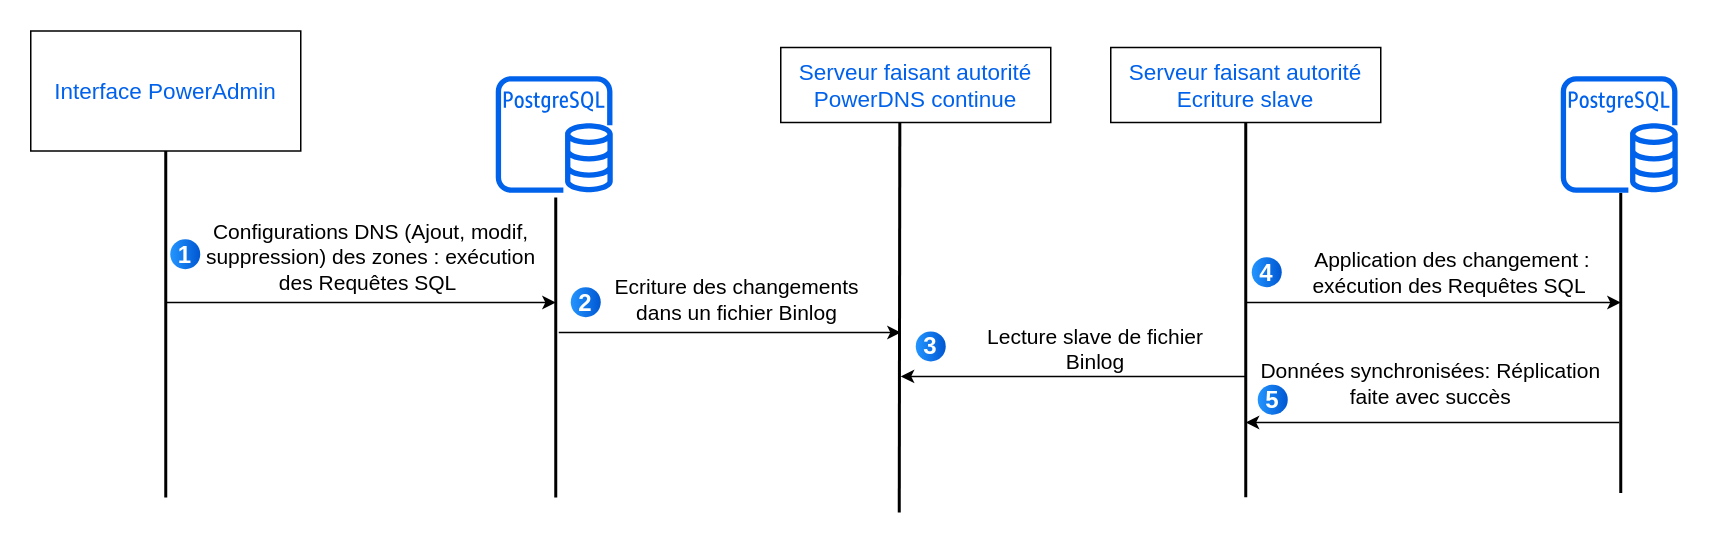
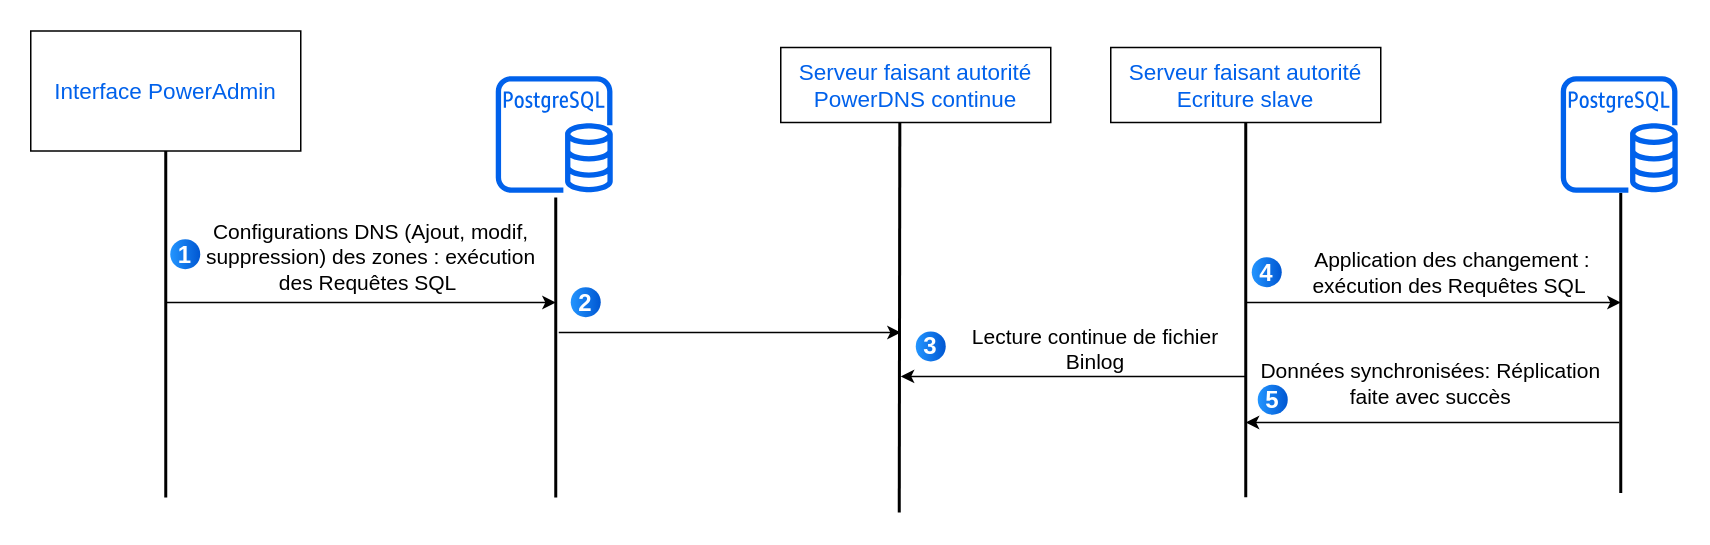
(737, 300) -> none
(1096, 349) -> (1096, 349)
